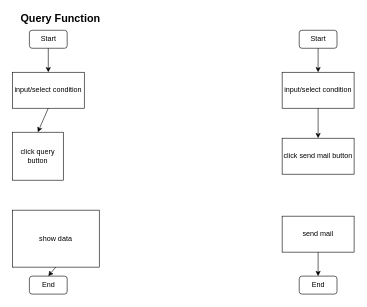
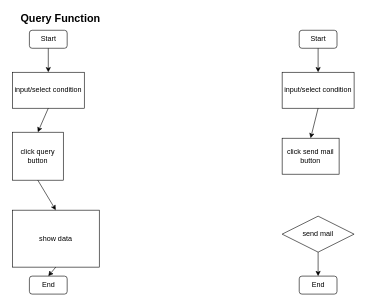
(318, 156) -> (311, 156)
none -> (46, 193)
(318, 234) -> (318, 234)
